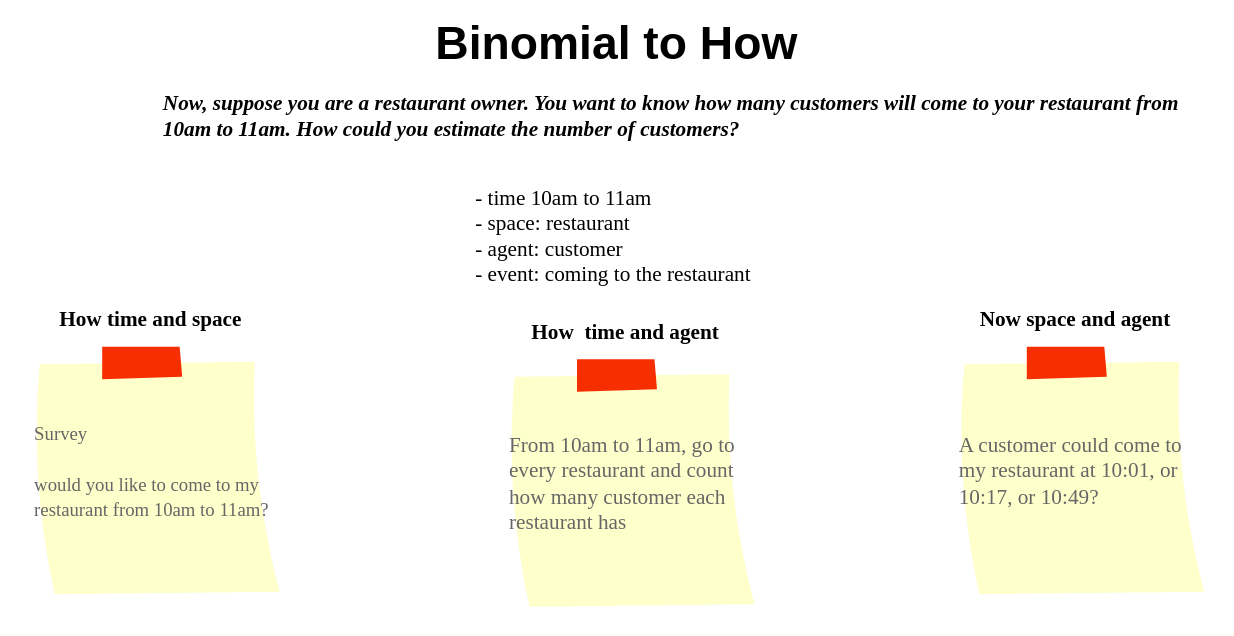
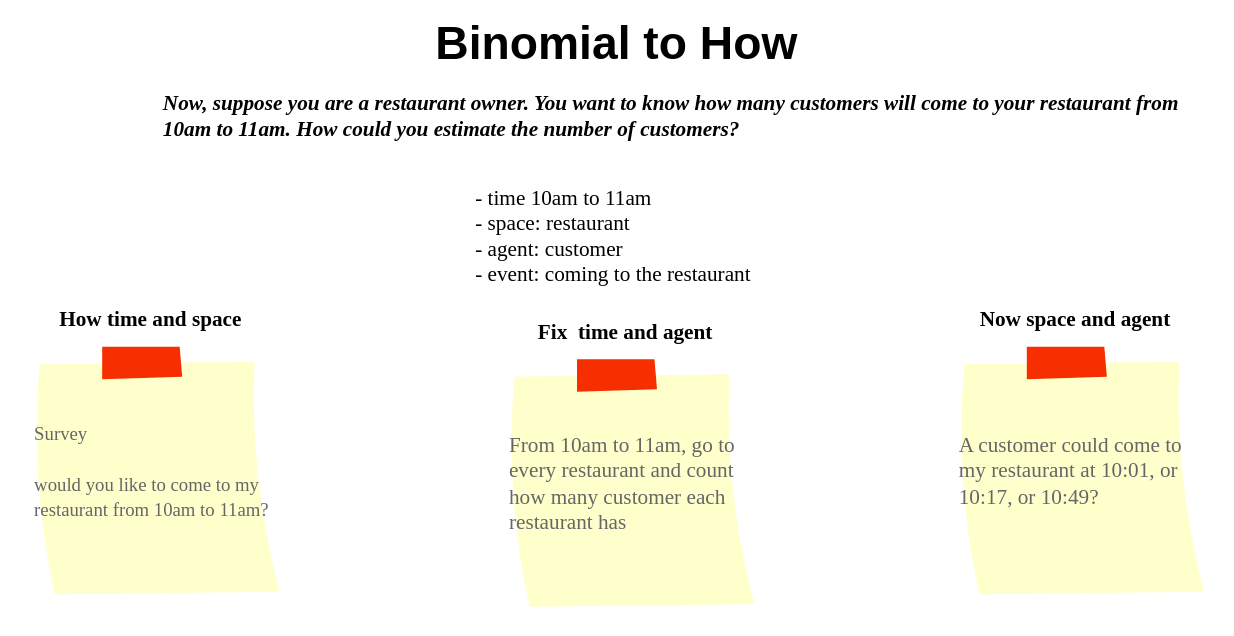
(626, 333) -> (626, 333)
